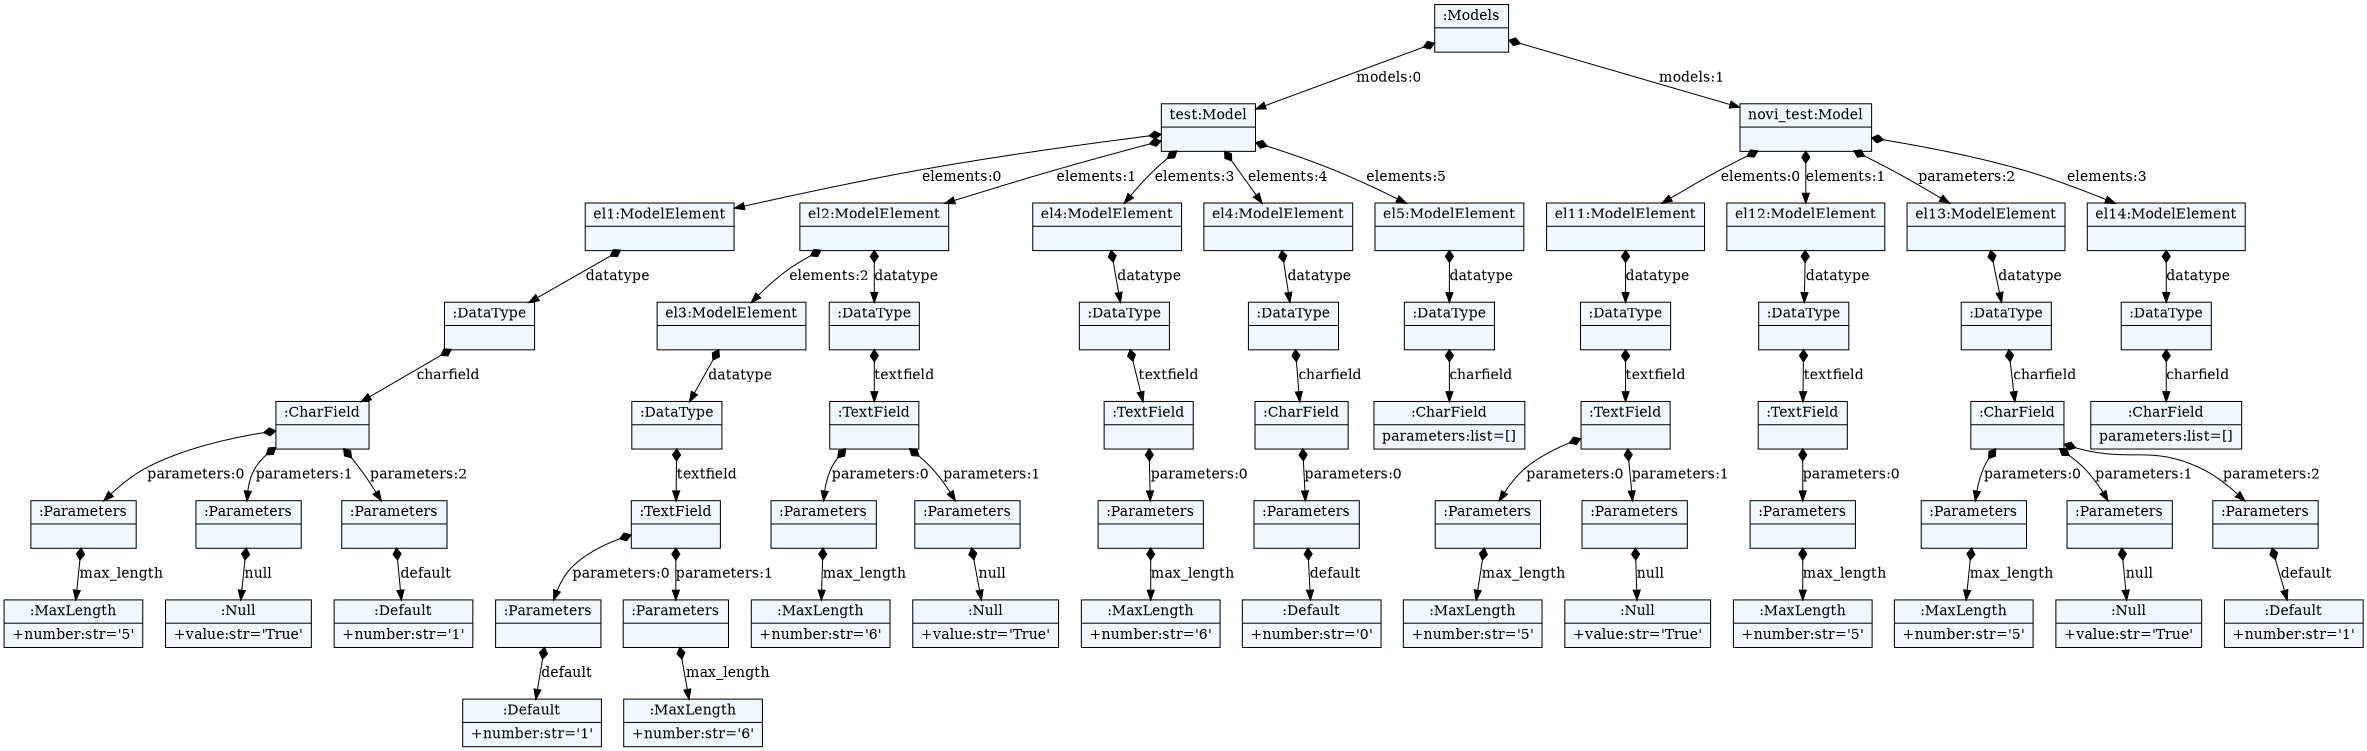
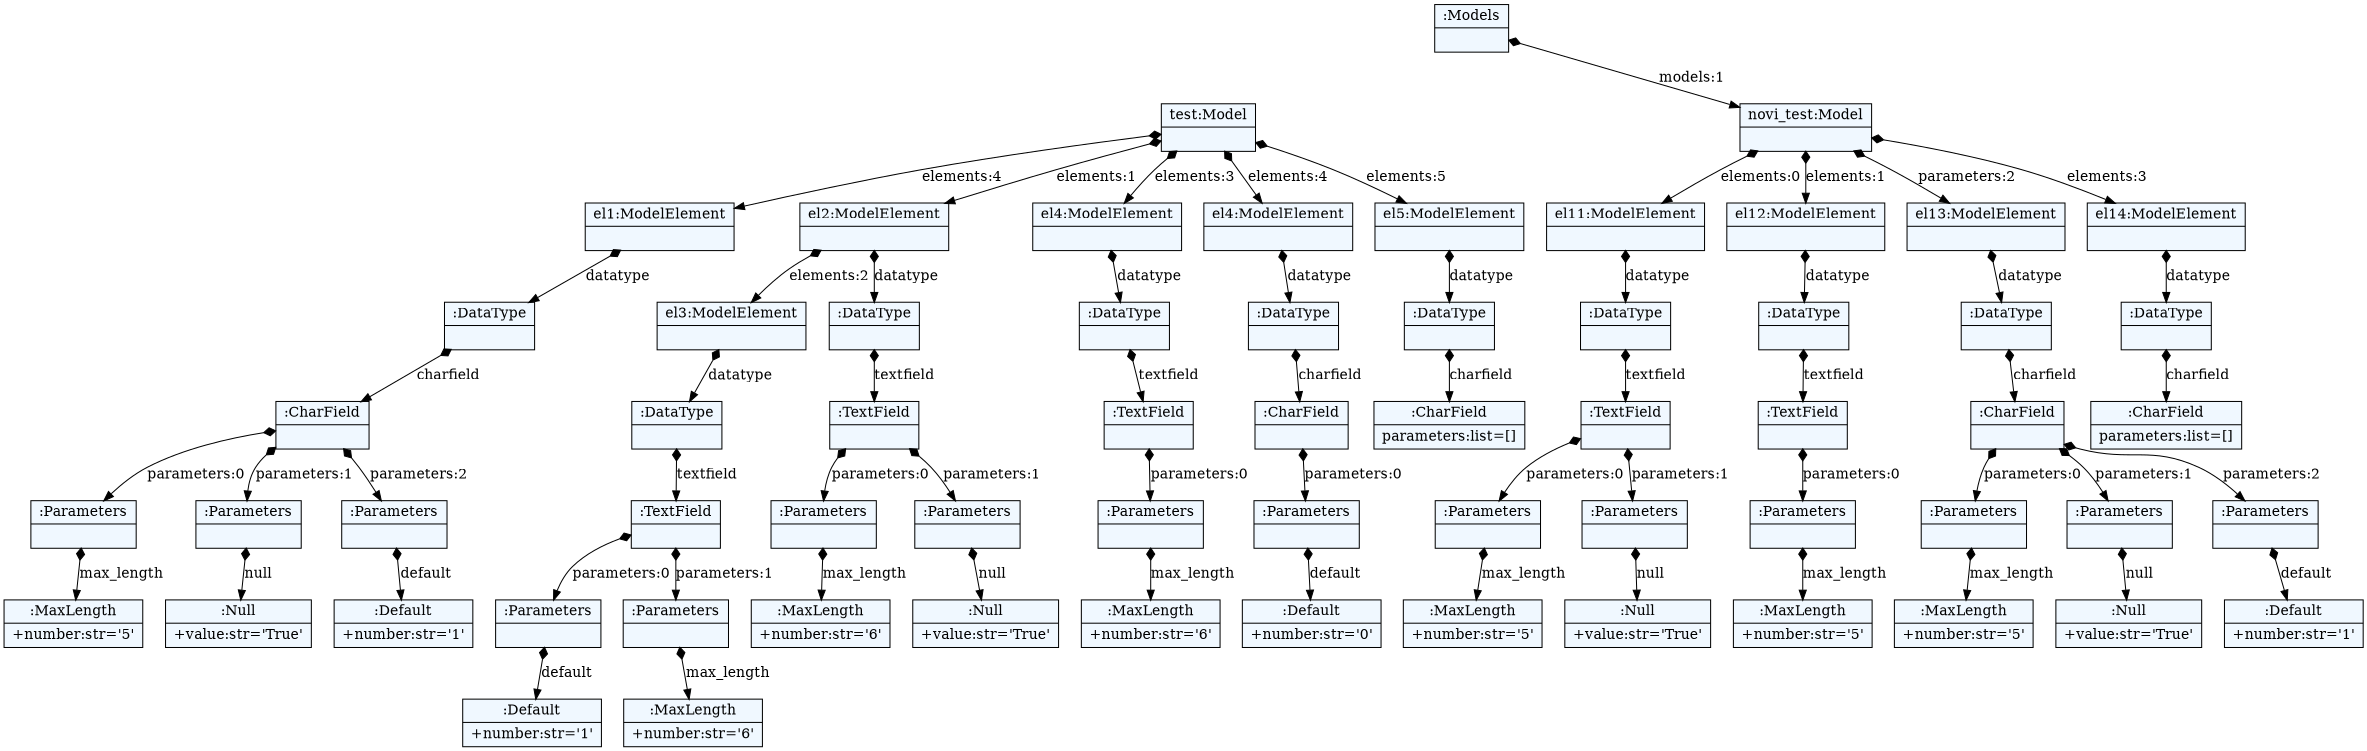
(1344, 76) -> none
(962, 177) -> (962, 177)
